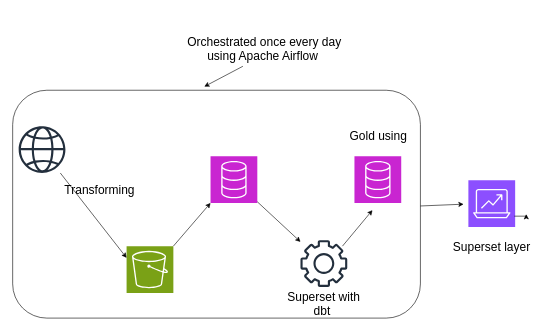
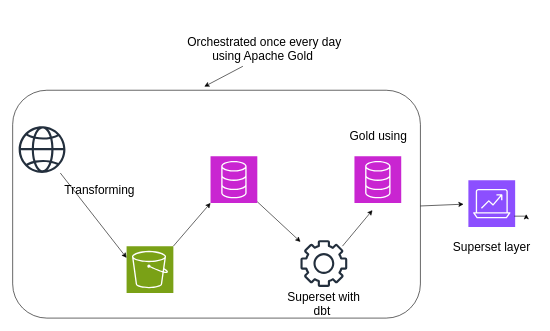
(264, 48) -> (264, 48)
